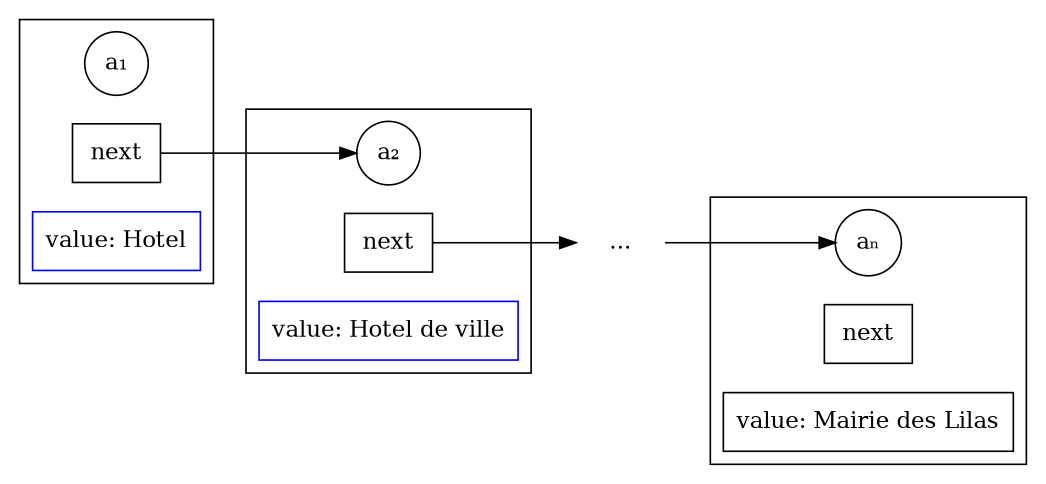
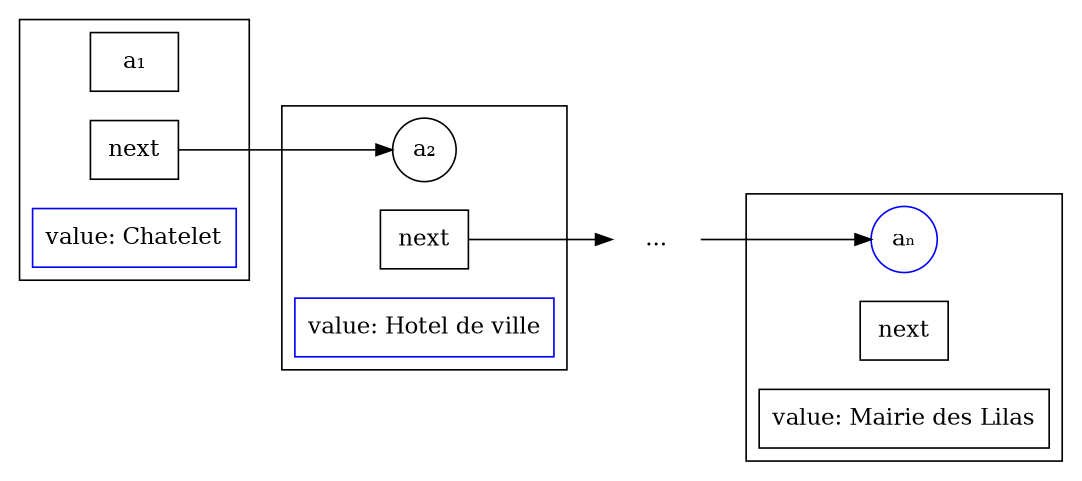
(116, 64) -> (134, 62)
(116, 241) -> (134, 238)
(868, 243) -> (904, 239)
